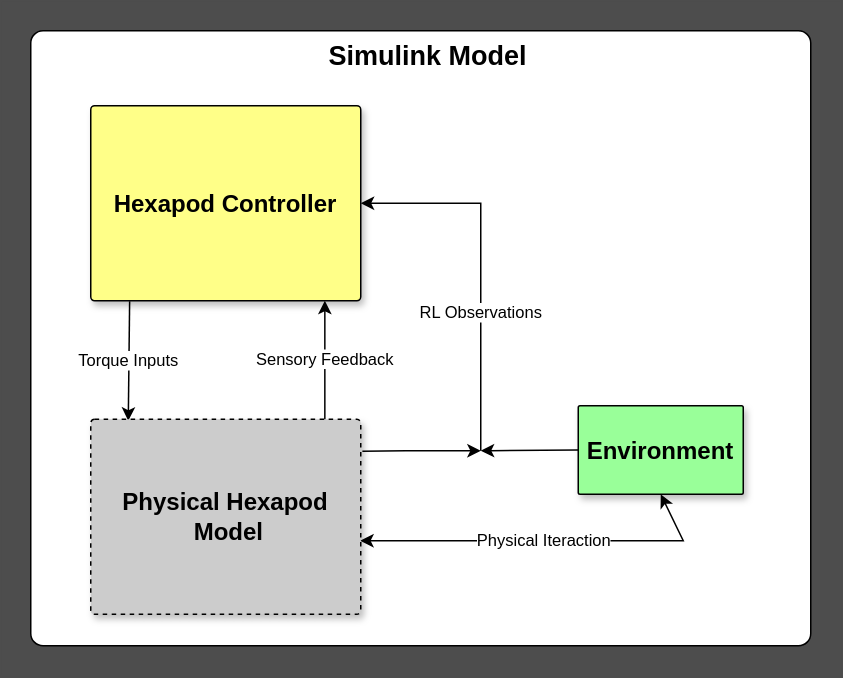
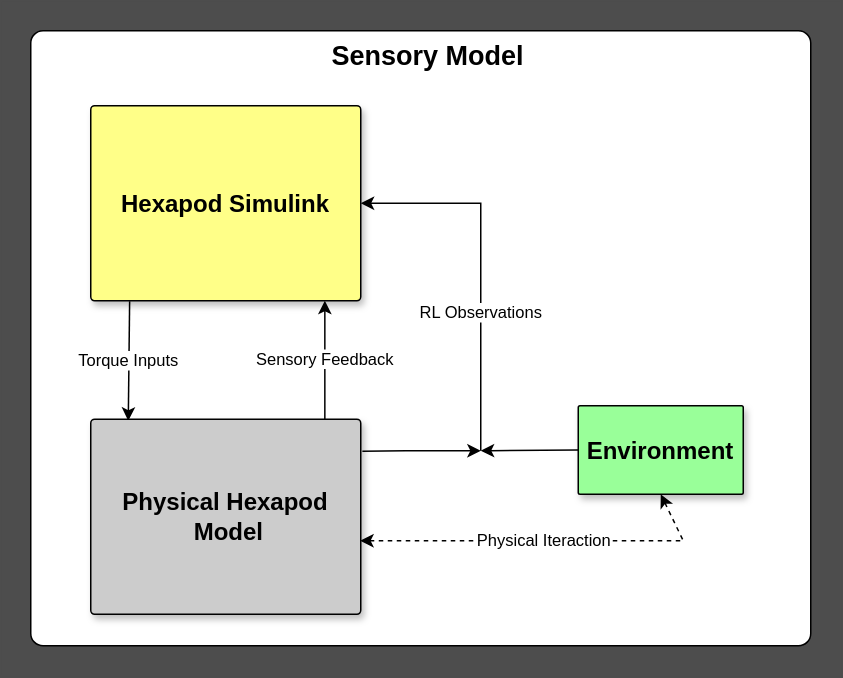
(421, 52) -> (421, 52)
(226, 203) -> (226, 203)
(226, 517) -> (226, 517)
(666, 541) -> (666, 541)
